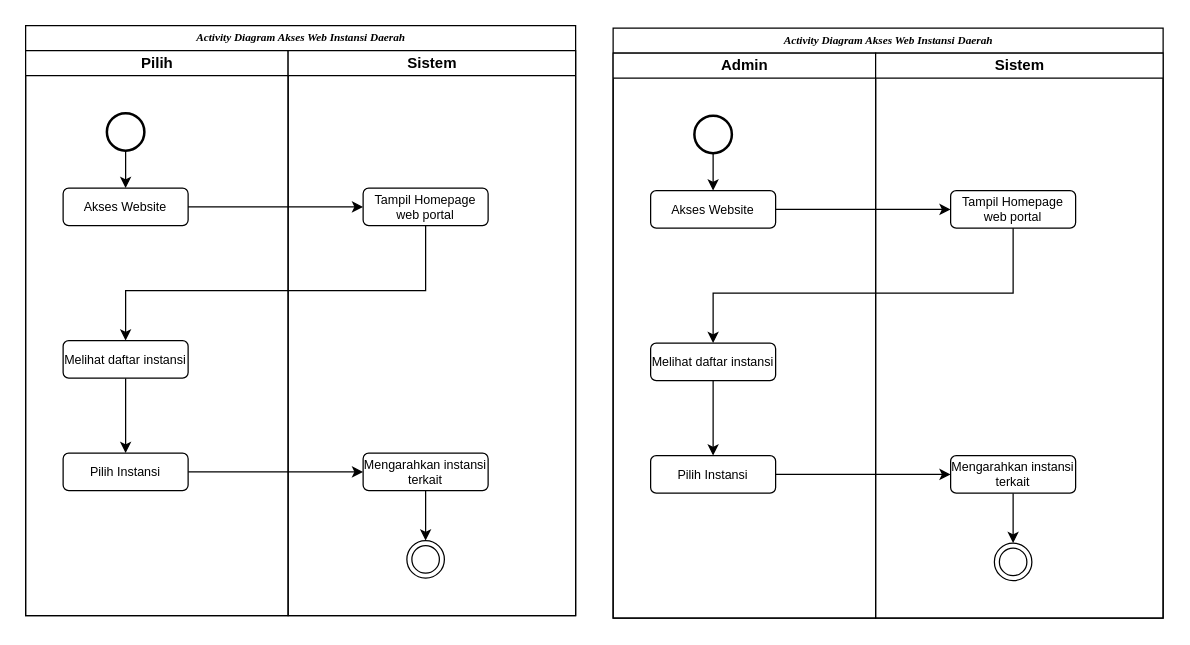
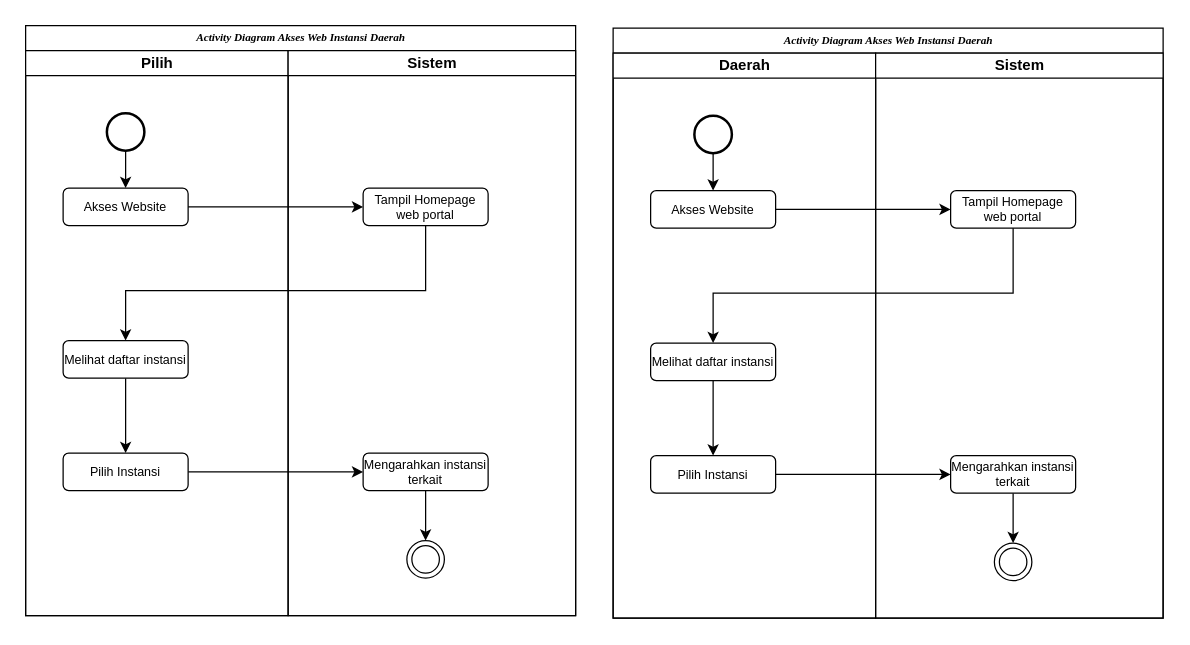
(745, 66) -> (745, 66)
